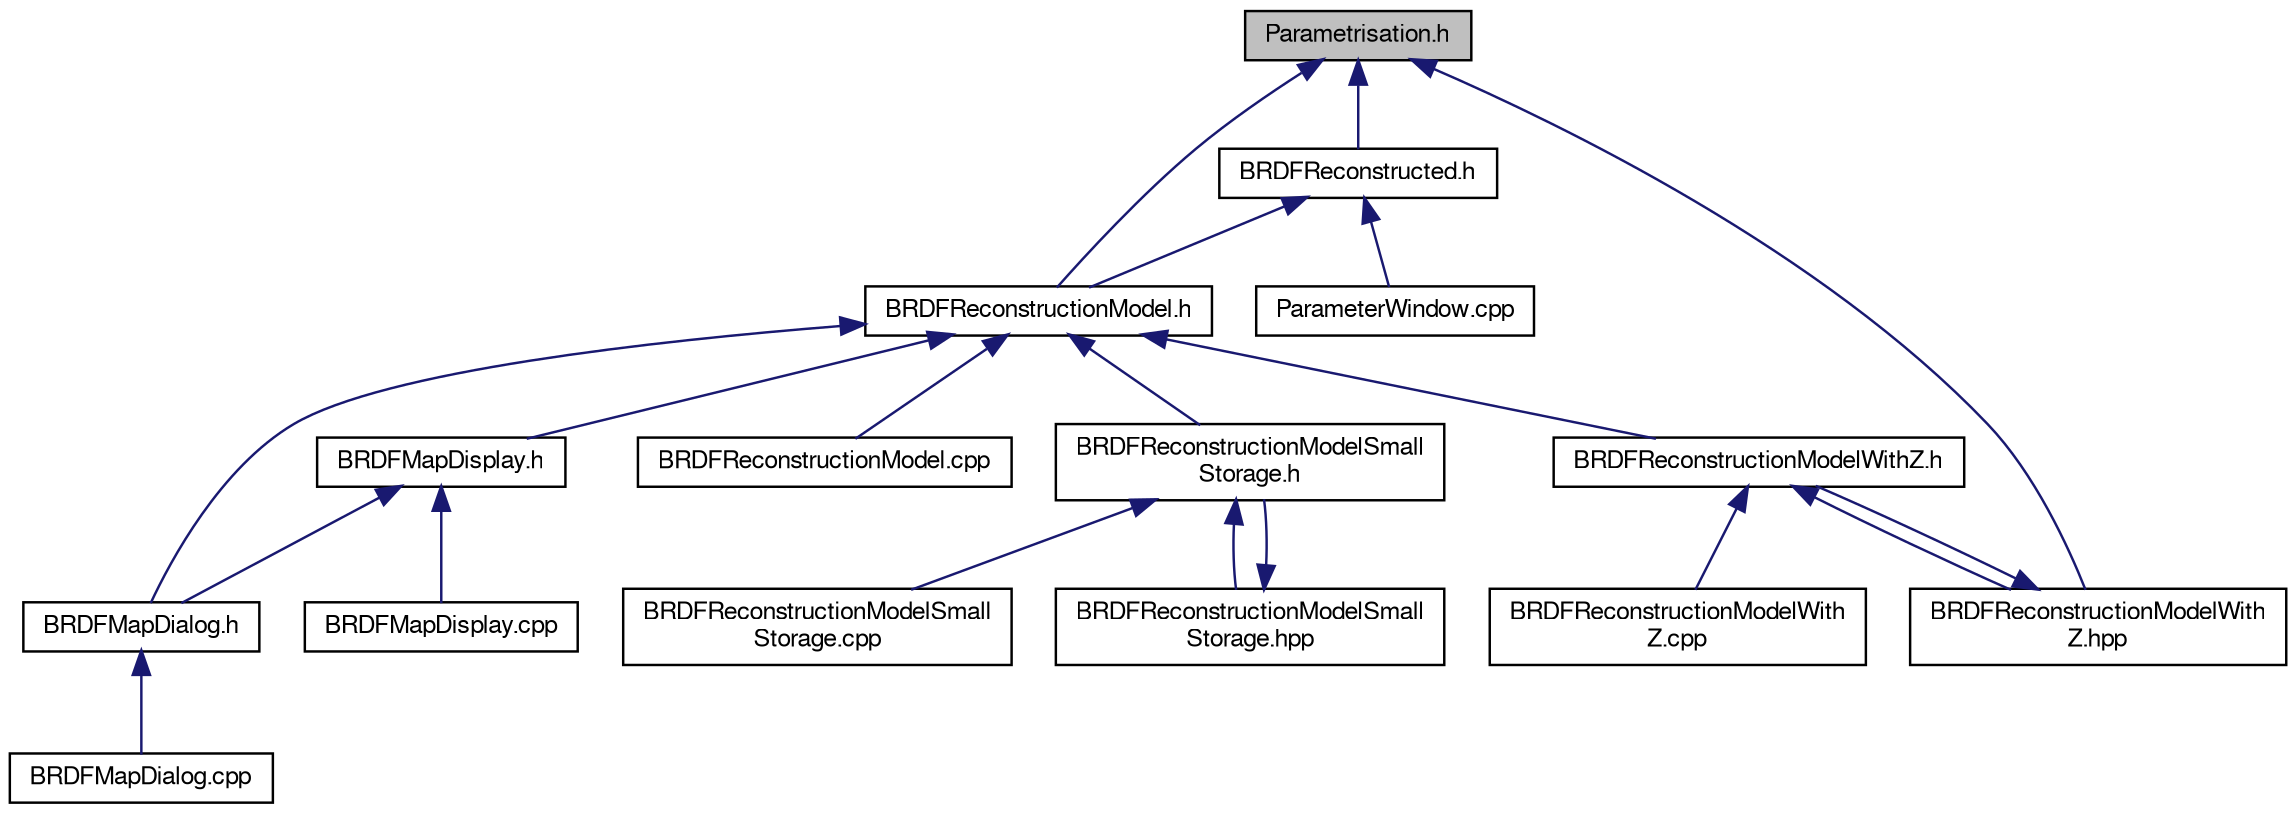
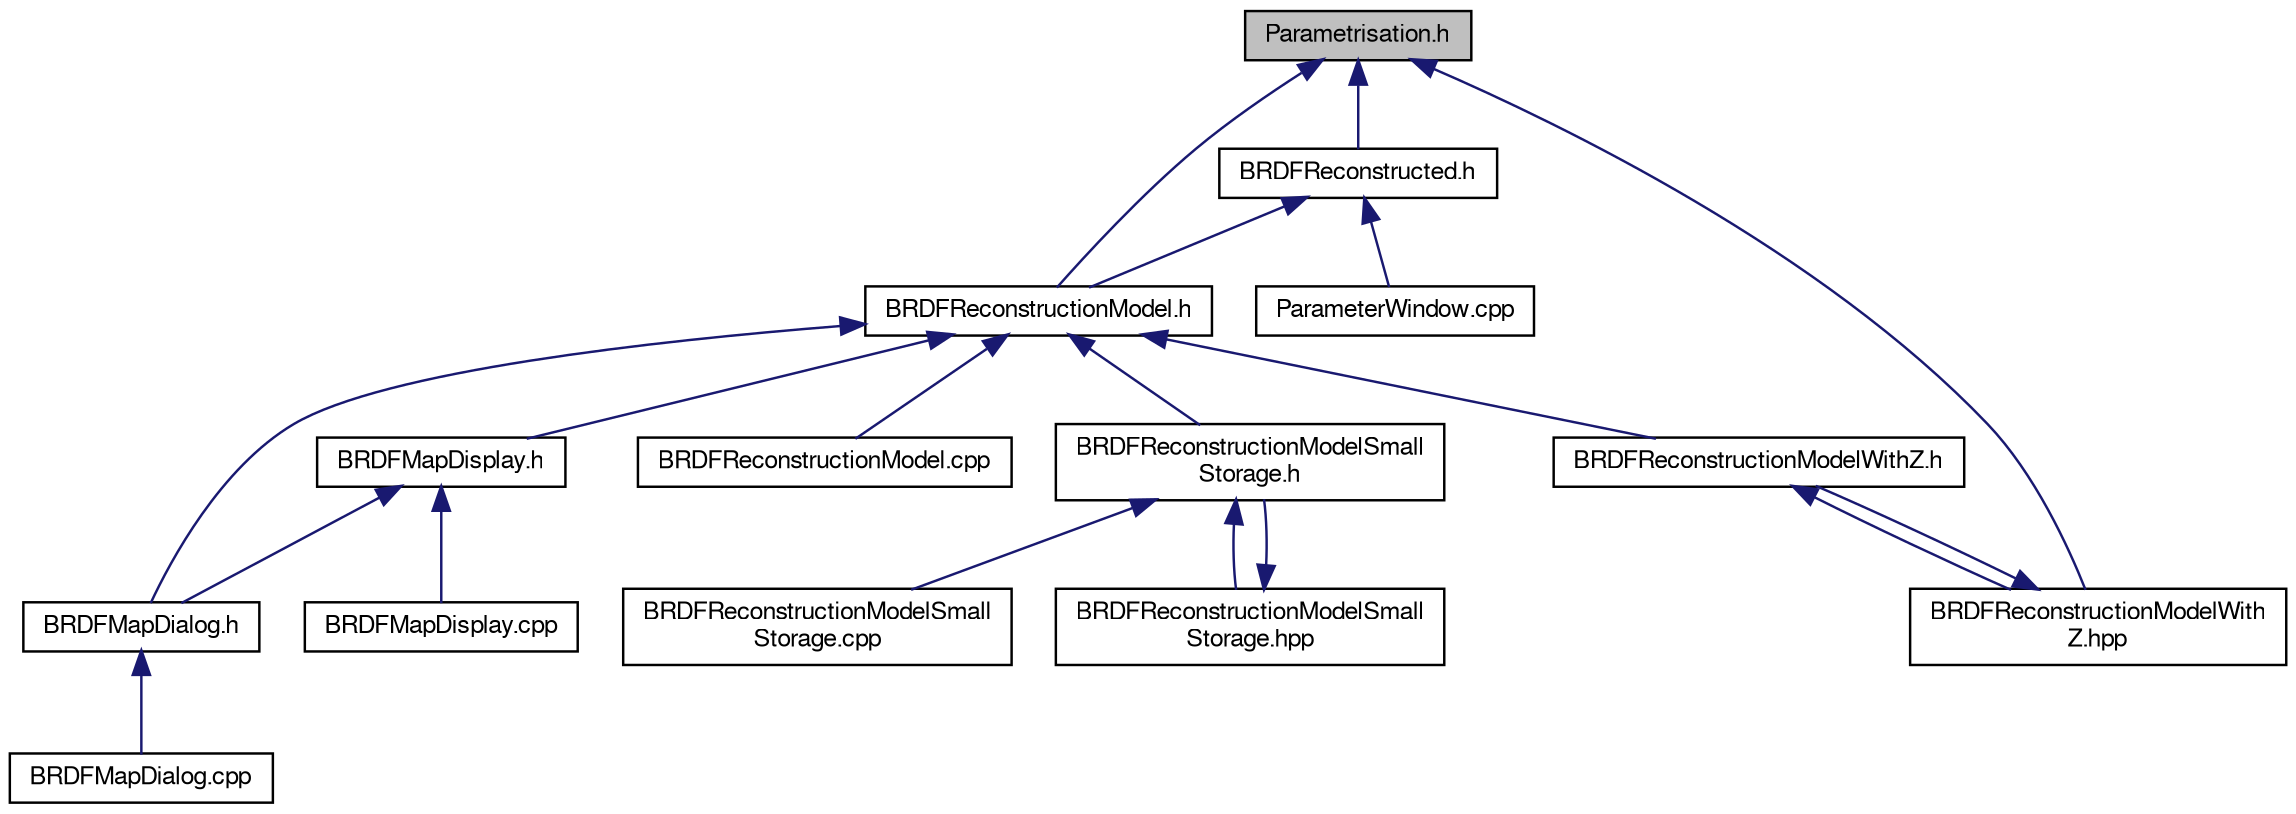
(1678, 627) -> none
